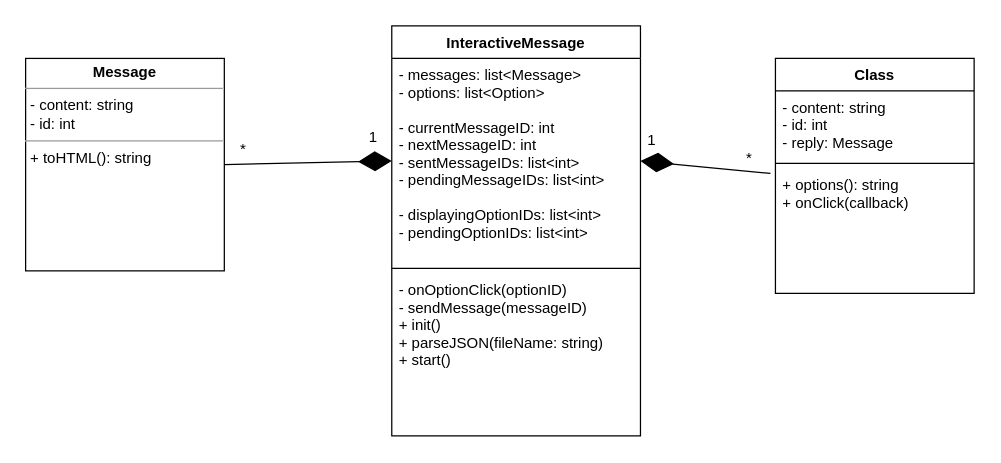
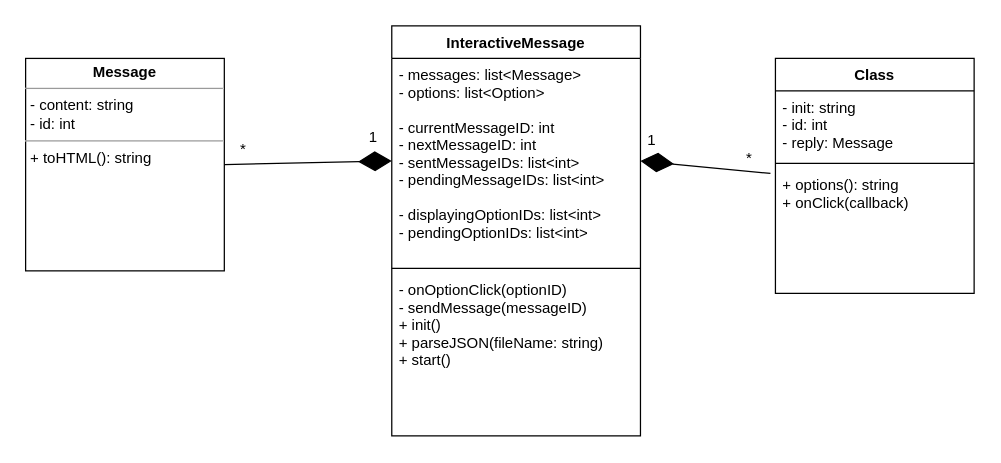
(846, 108) -> (830, 108)
